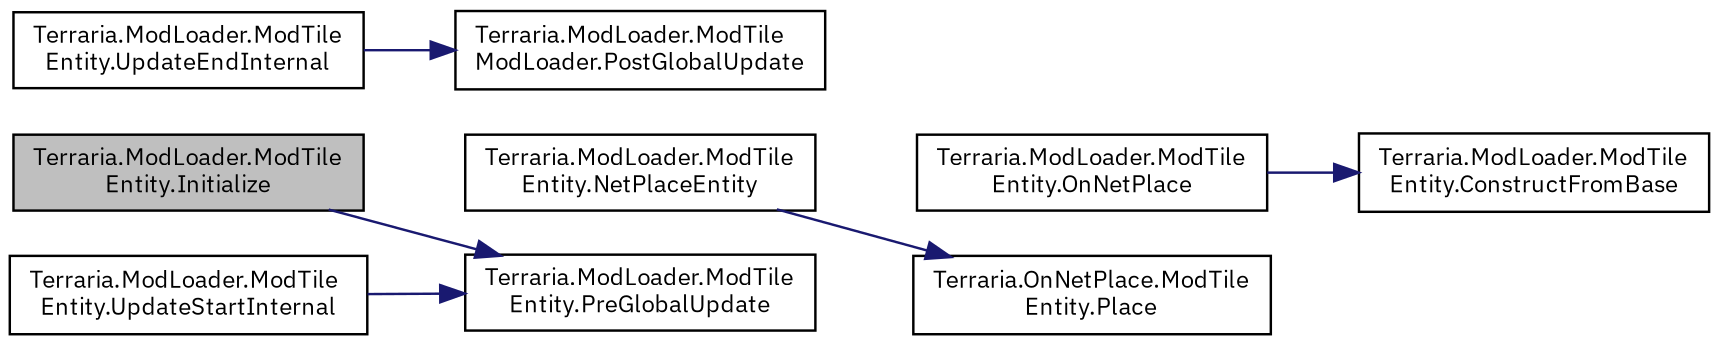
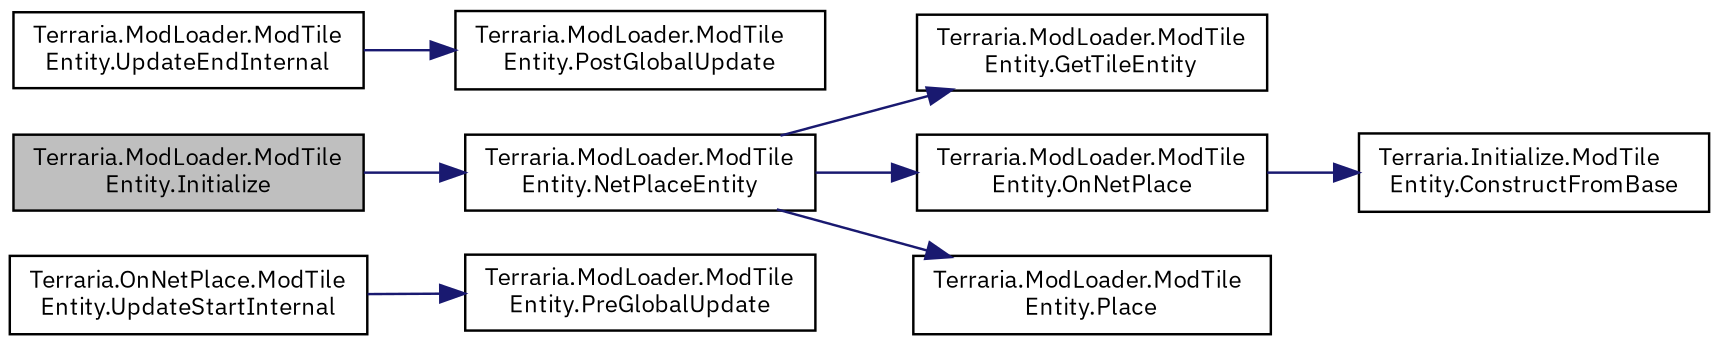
(640, 50) -> (640, 50)
none -> (1092, 53)
none -> (854, 173)
(1534, 173) -> (1534, 173)
(403, 229) -> (402, 173)
(189, 295) -> (189, 295)
(1092, 295) -> (1092, 295)
